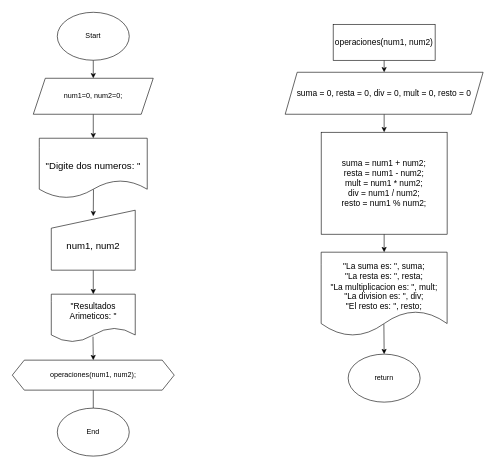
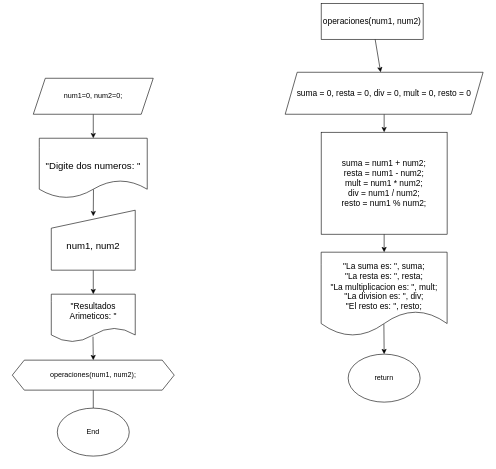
(93, 36) -> none
(384, 42) -> (372, 21)
(93, 72) -> none
